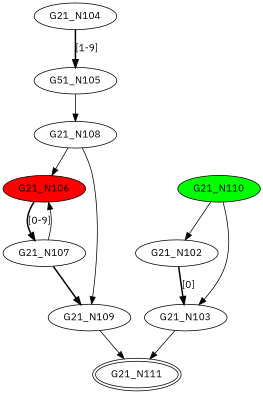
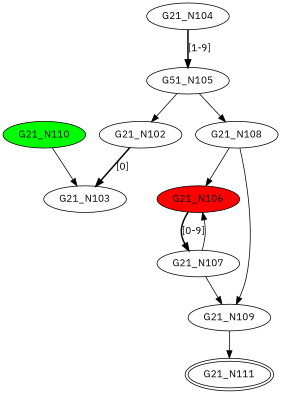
(200, 218) -> (167, 105)
(65, 282) -> (212, 287)
(165, 342) -> none
